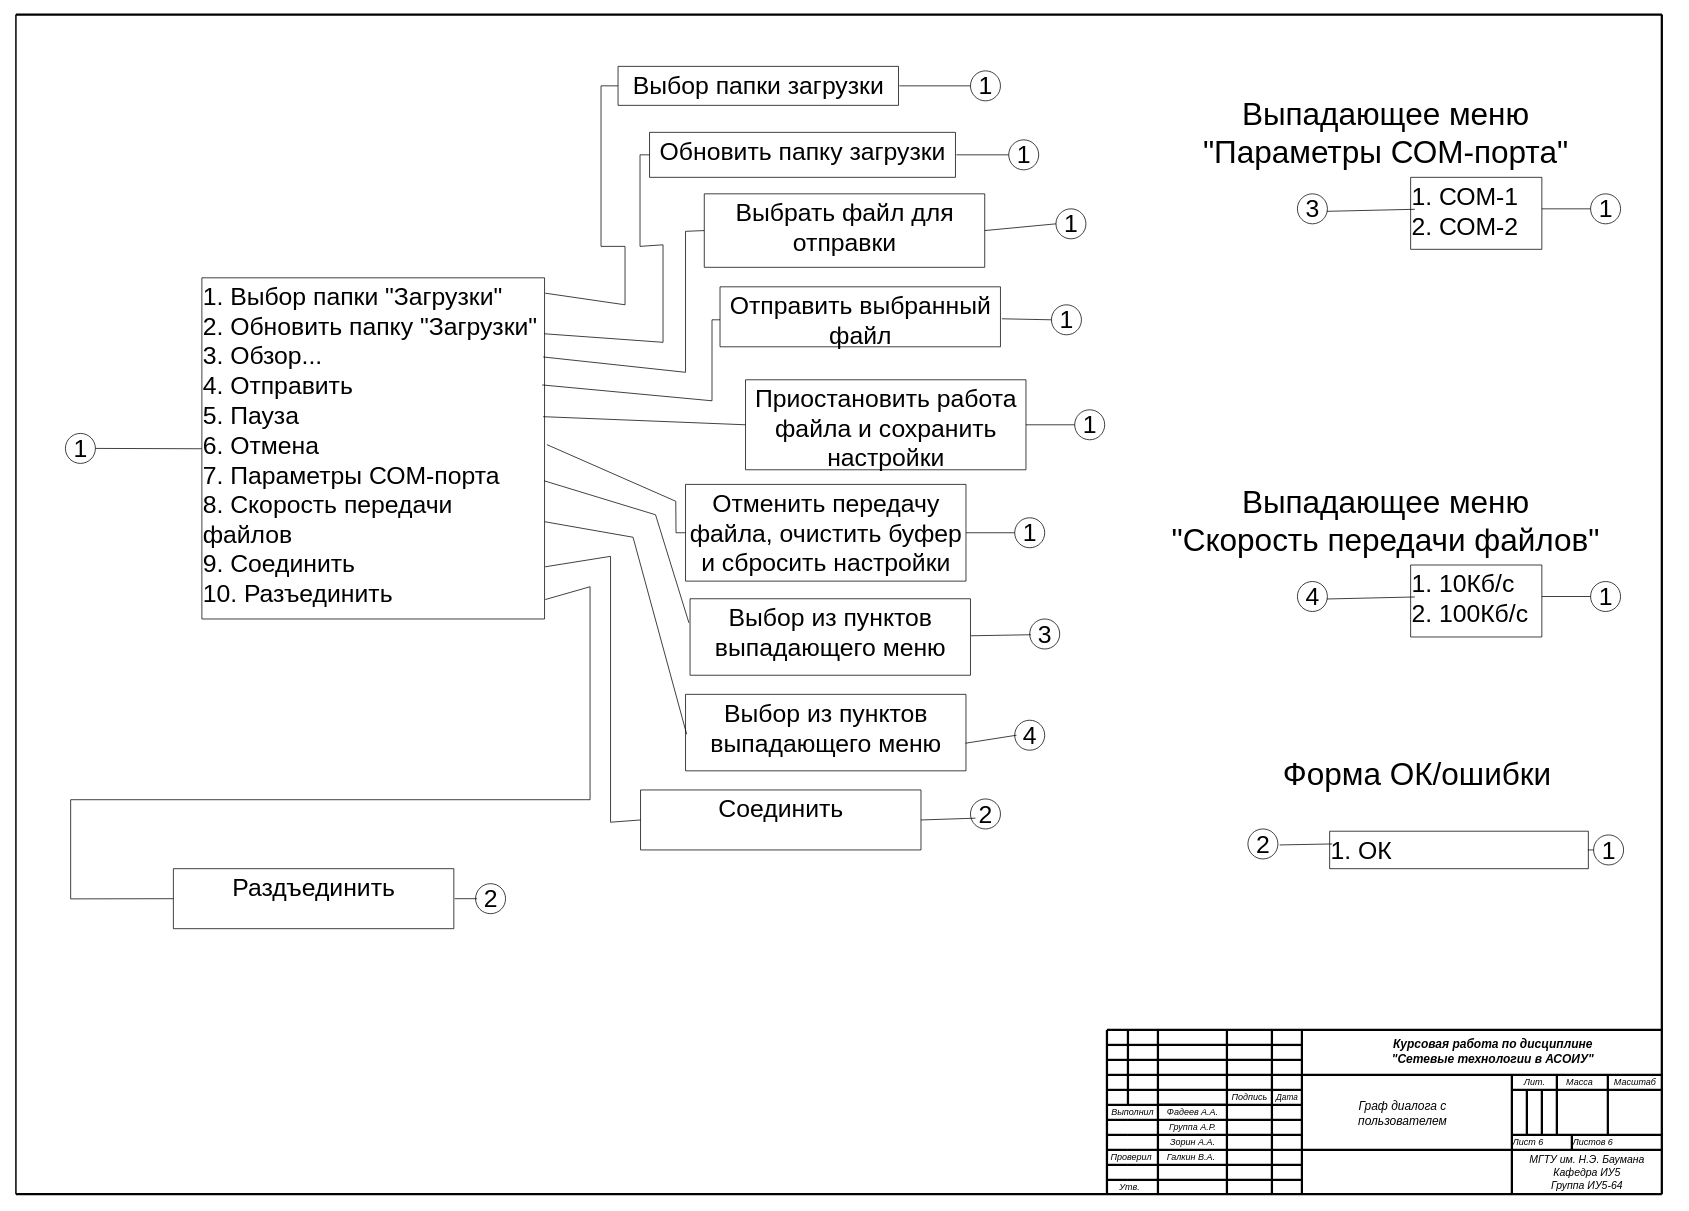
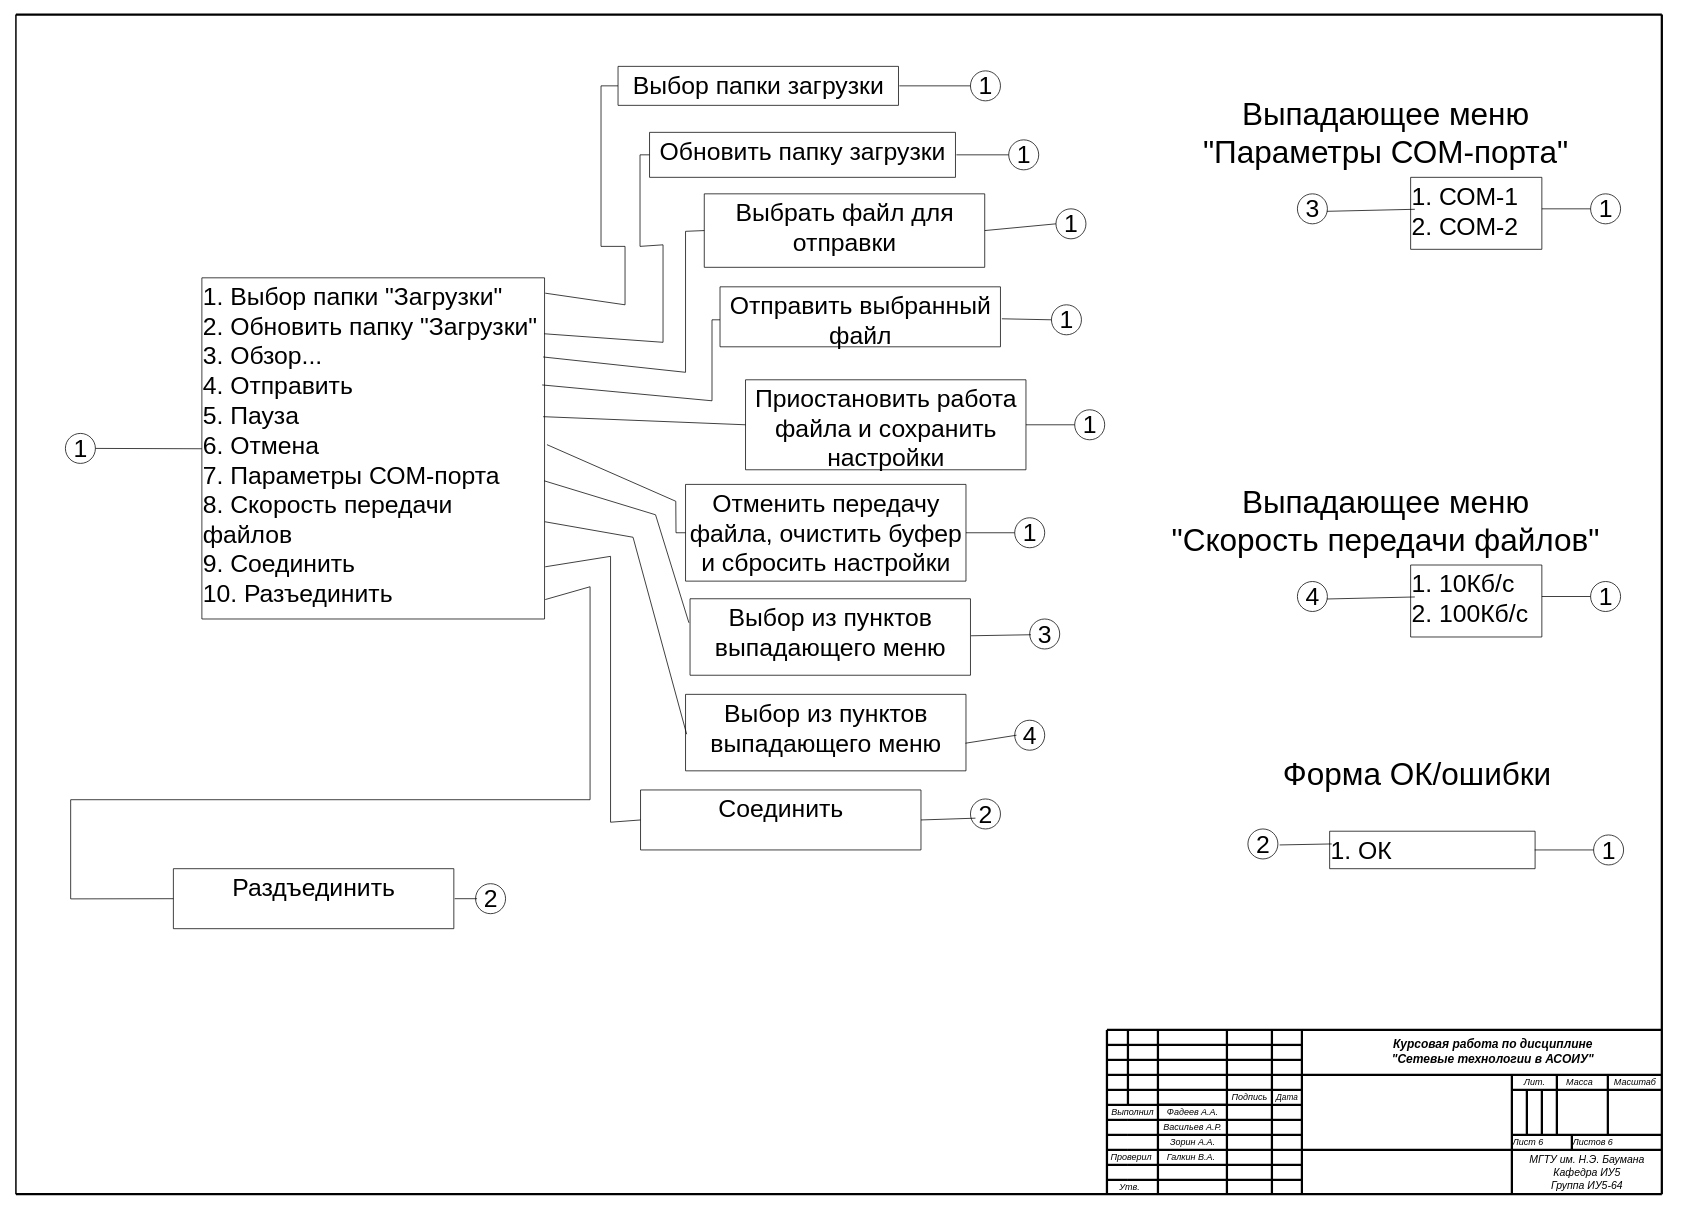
(1459, 850) -> (1433, 850)
(1403, 1113) -> none
(1193, 1128) -> (1193, 1128)
